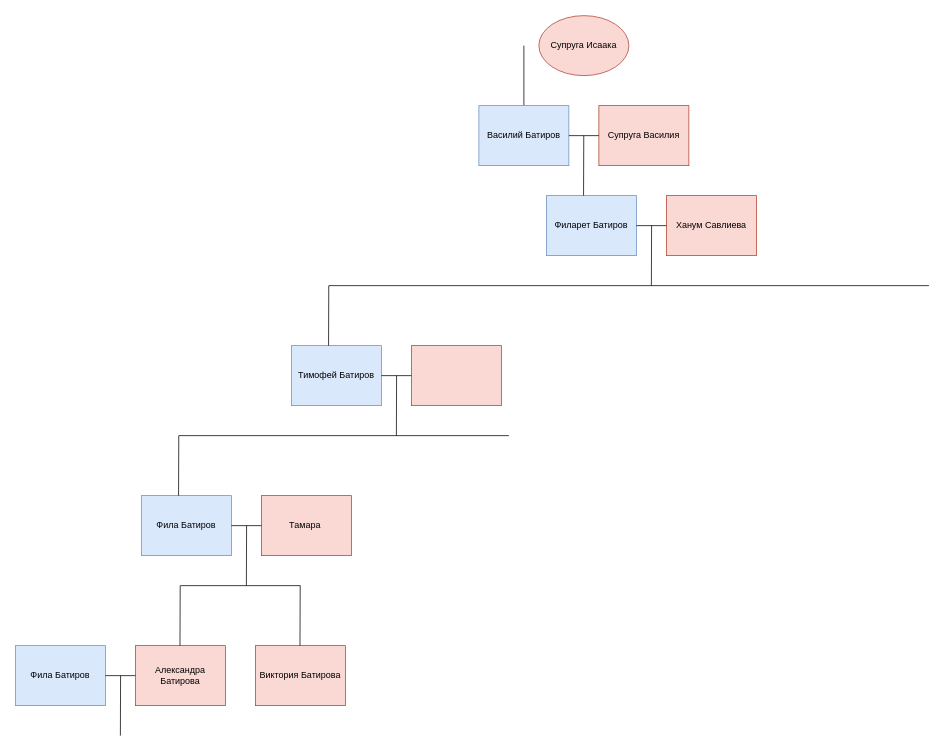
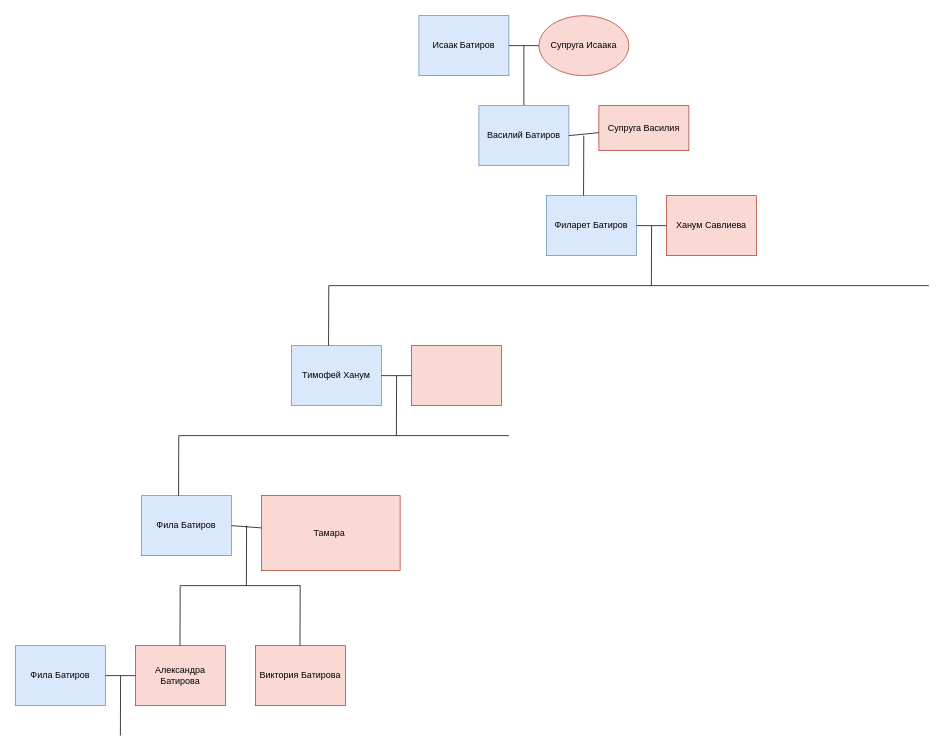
none -> (464, 45)
none -> (525, 45)
(644, 135) -> (644, 128)
(336, 375) -> (336, 375)
(306, 525) -> (331, 533)
